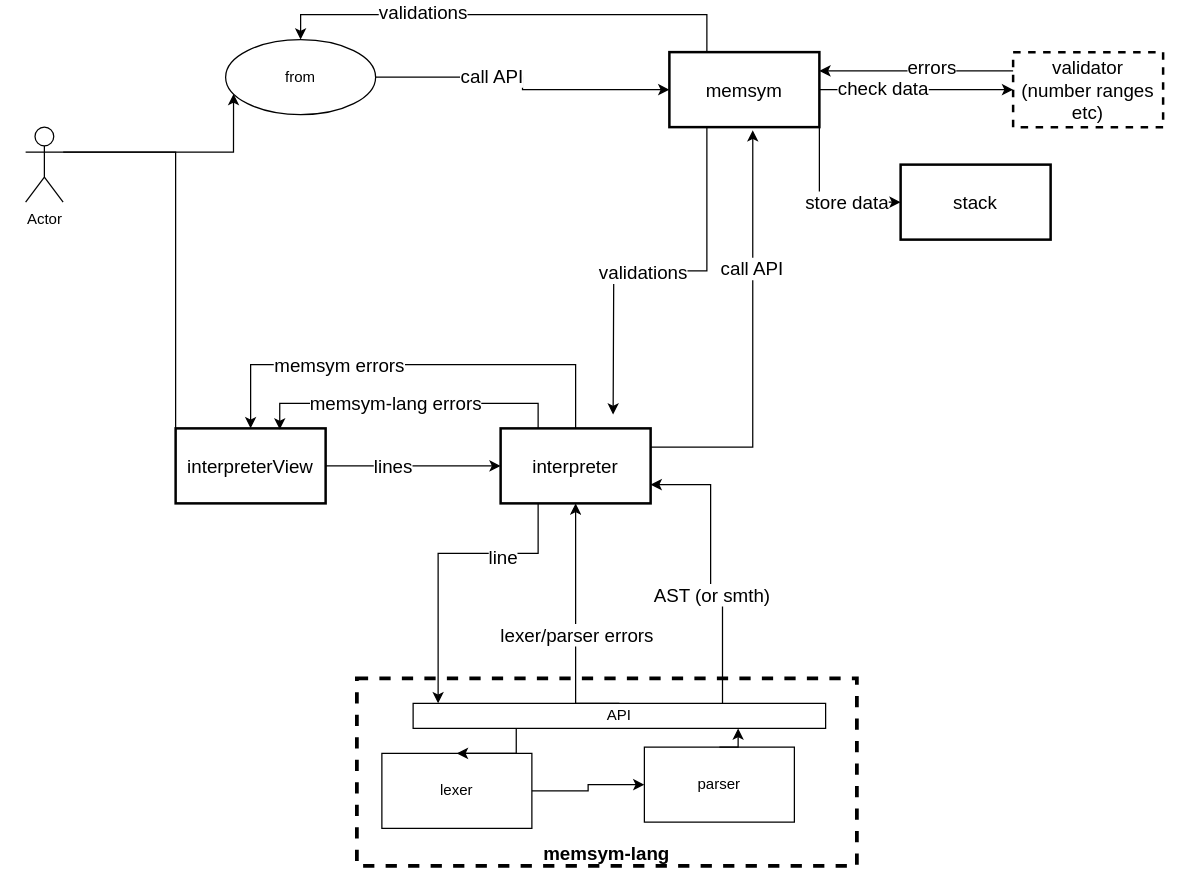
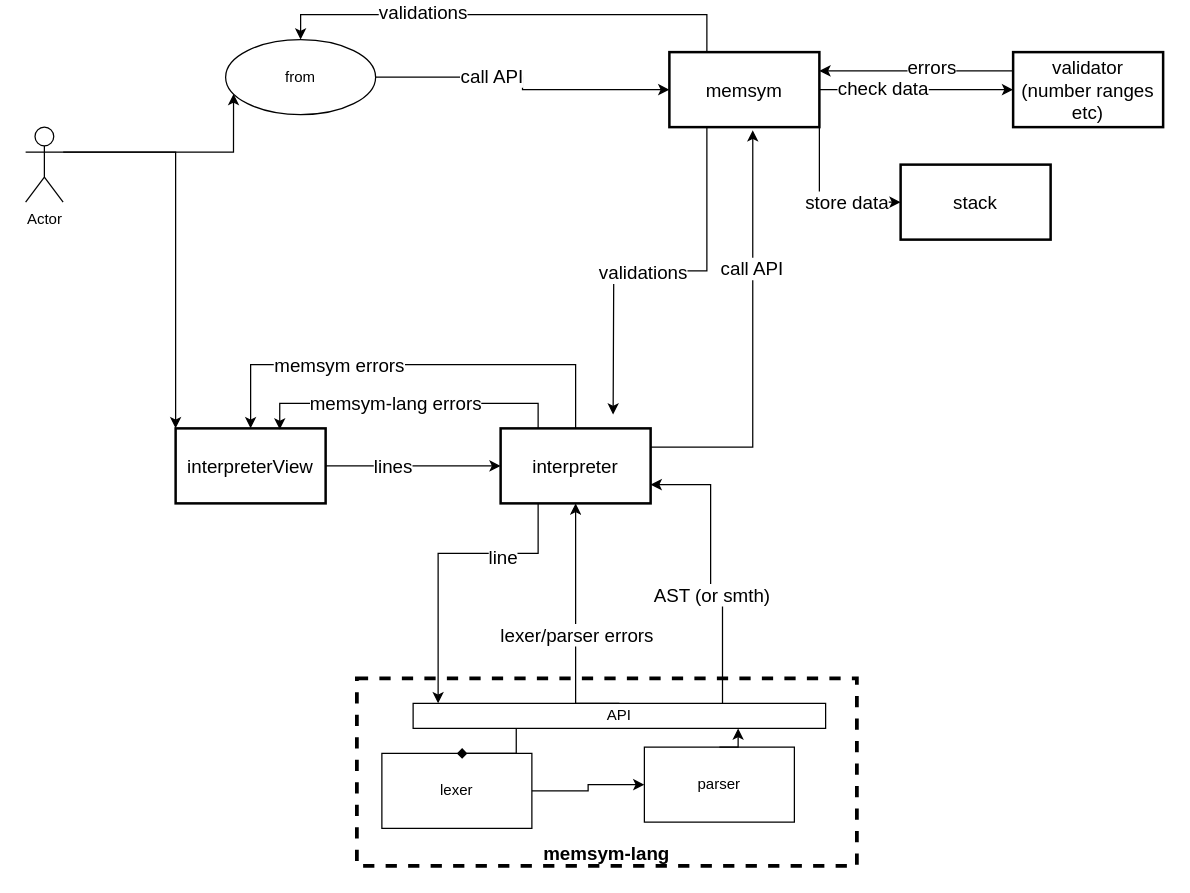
(1088, 89) -> (1088, 89)
(176, 421) -> (176, 418)
(467, 753) -> (468, 753)
